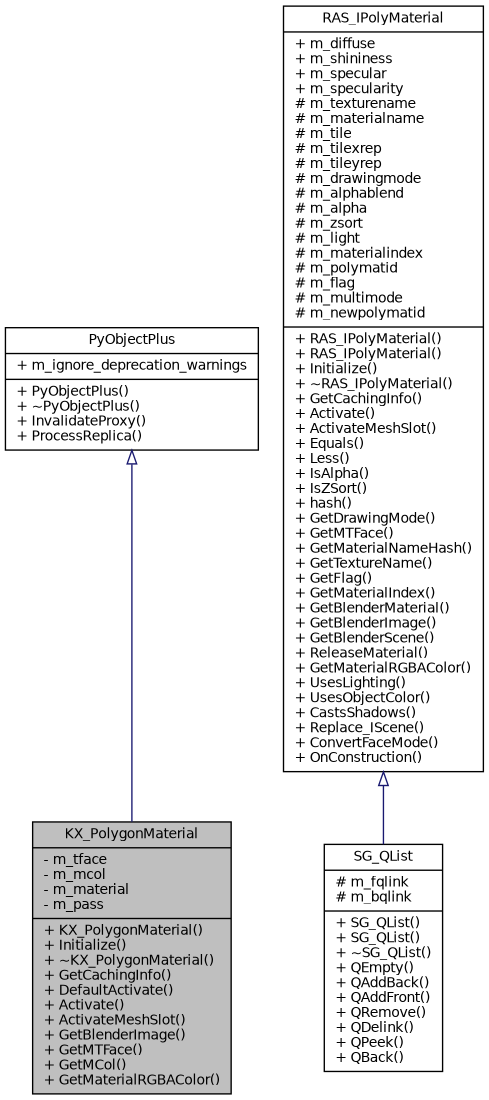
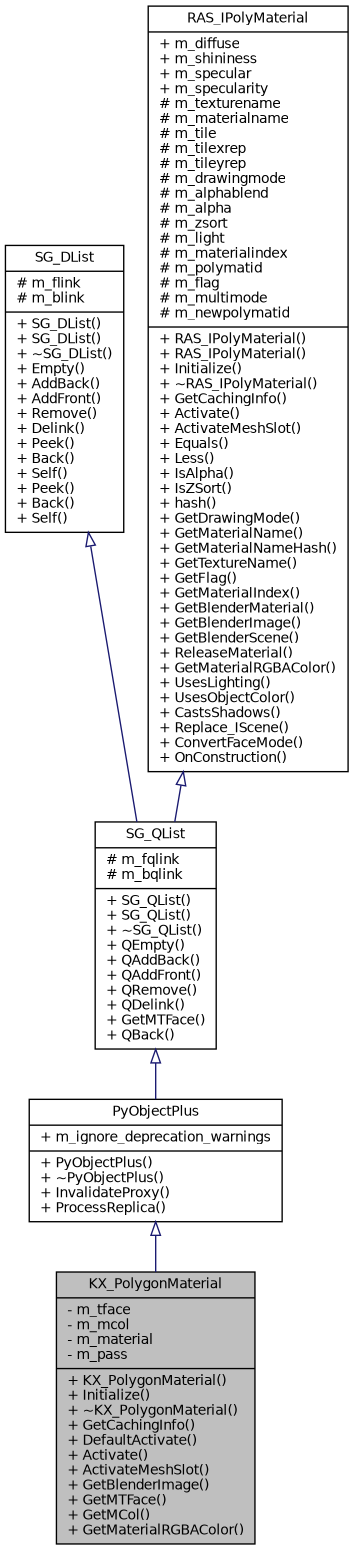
none -> (65, 389)
(344, 534) -> (231, 534)
(370, 1043) -> (156, 1020)
none -> (156, 1081)
